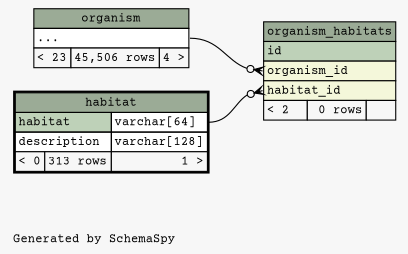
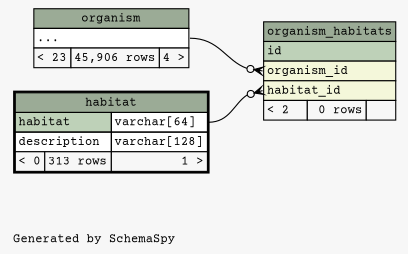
(115, 57) -> (115, 57)
